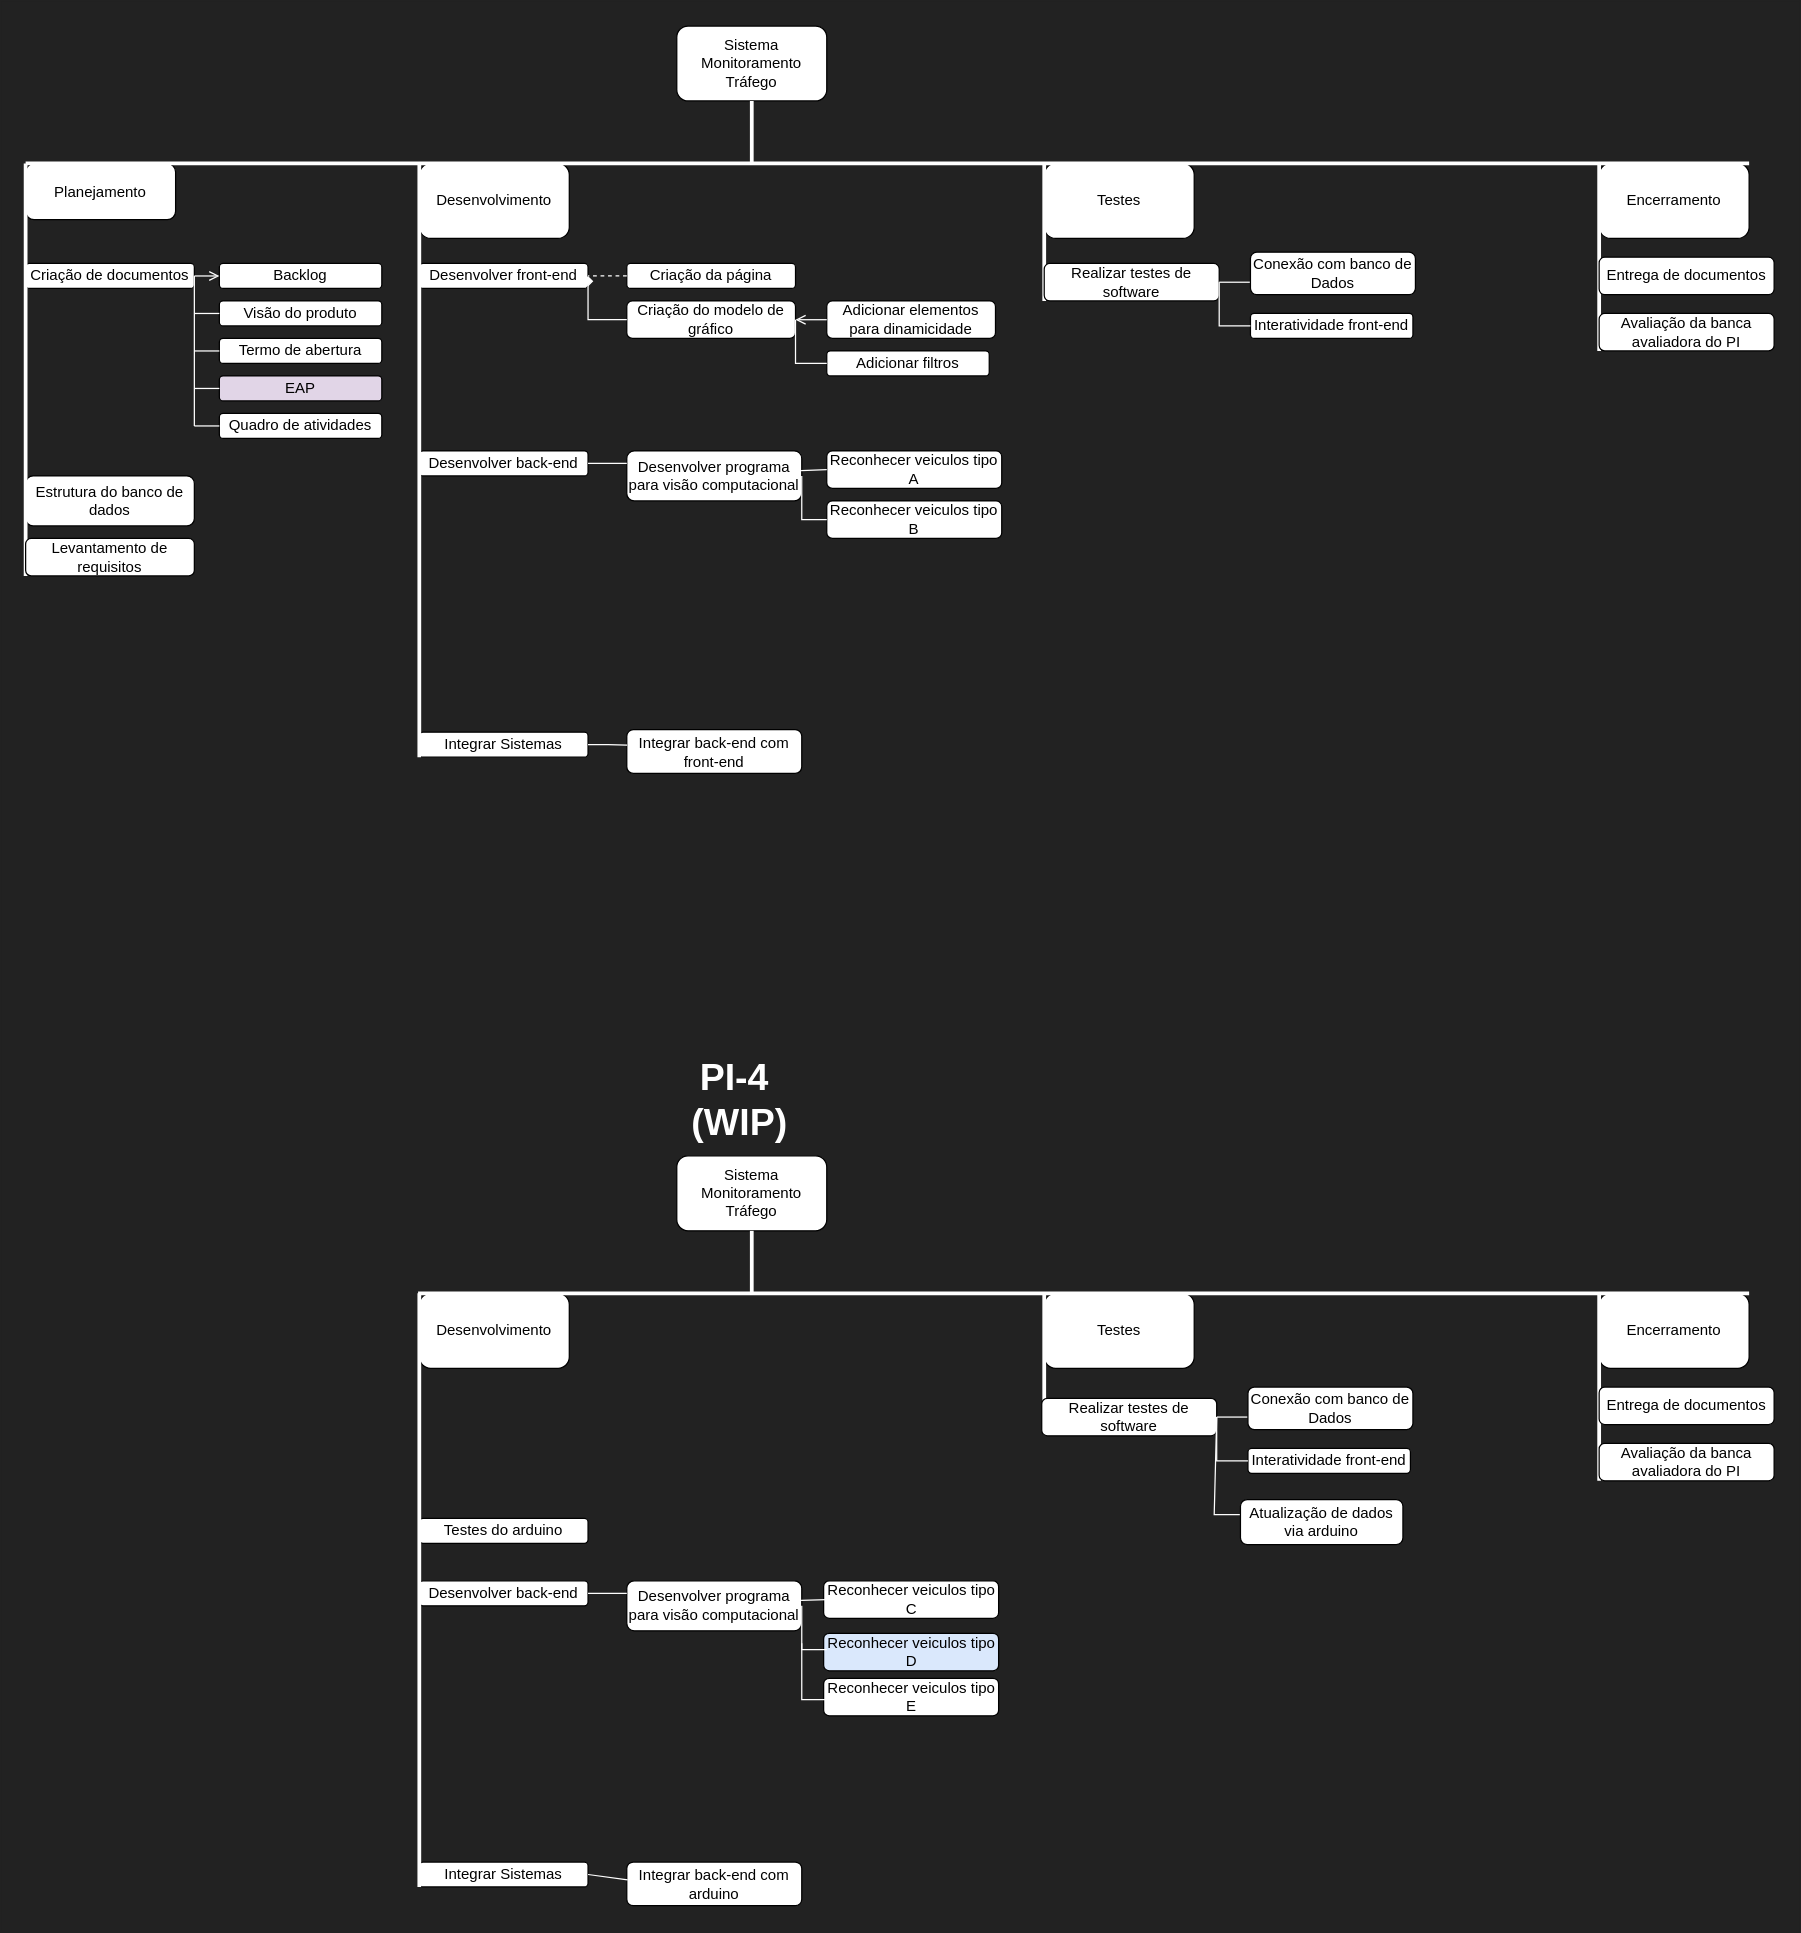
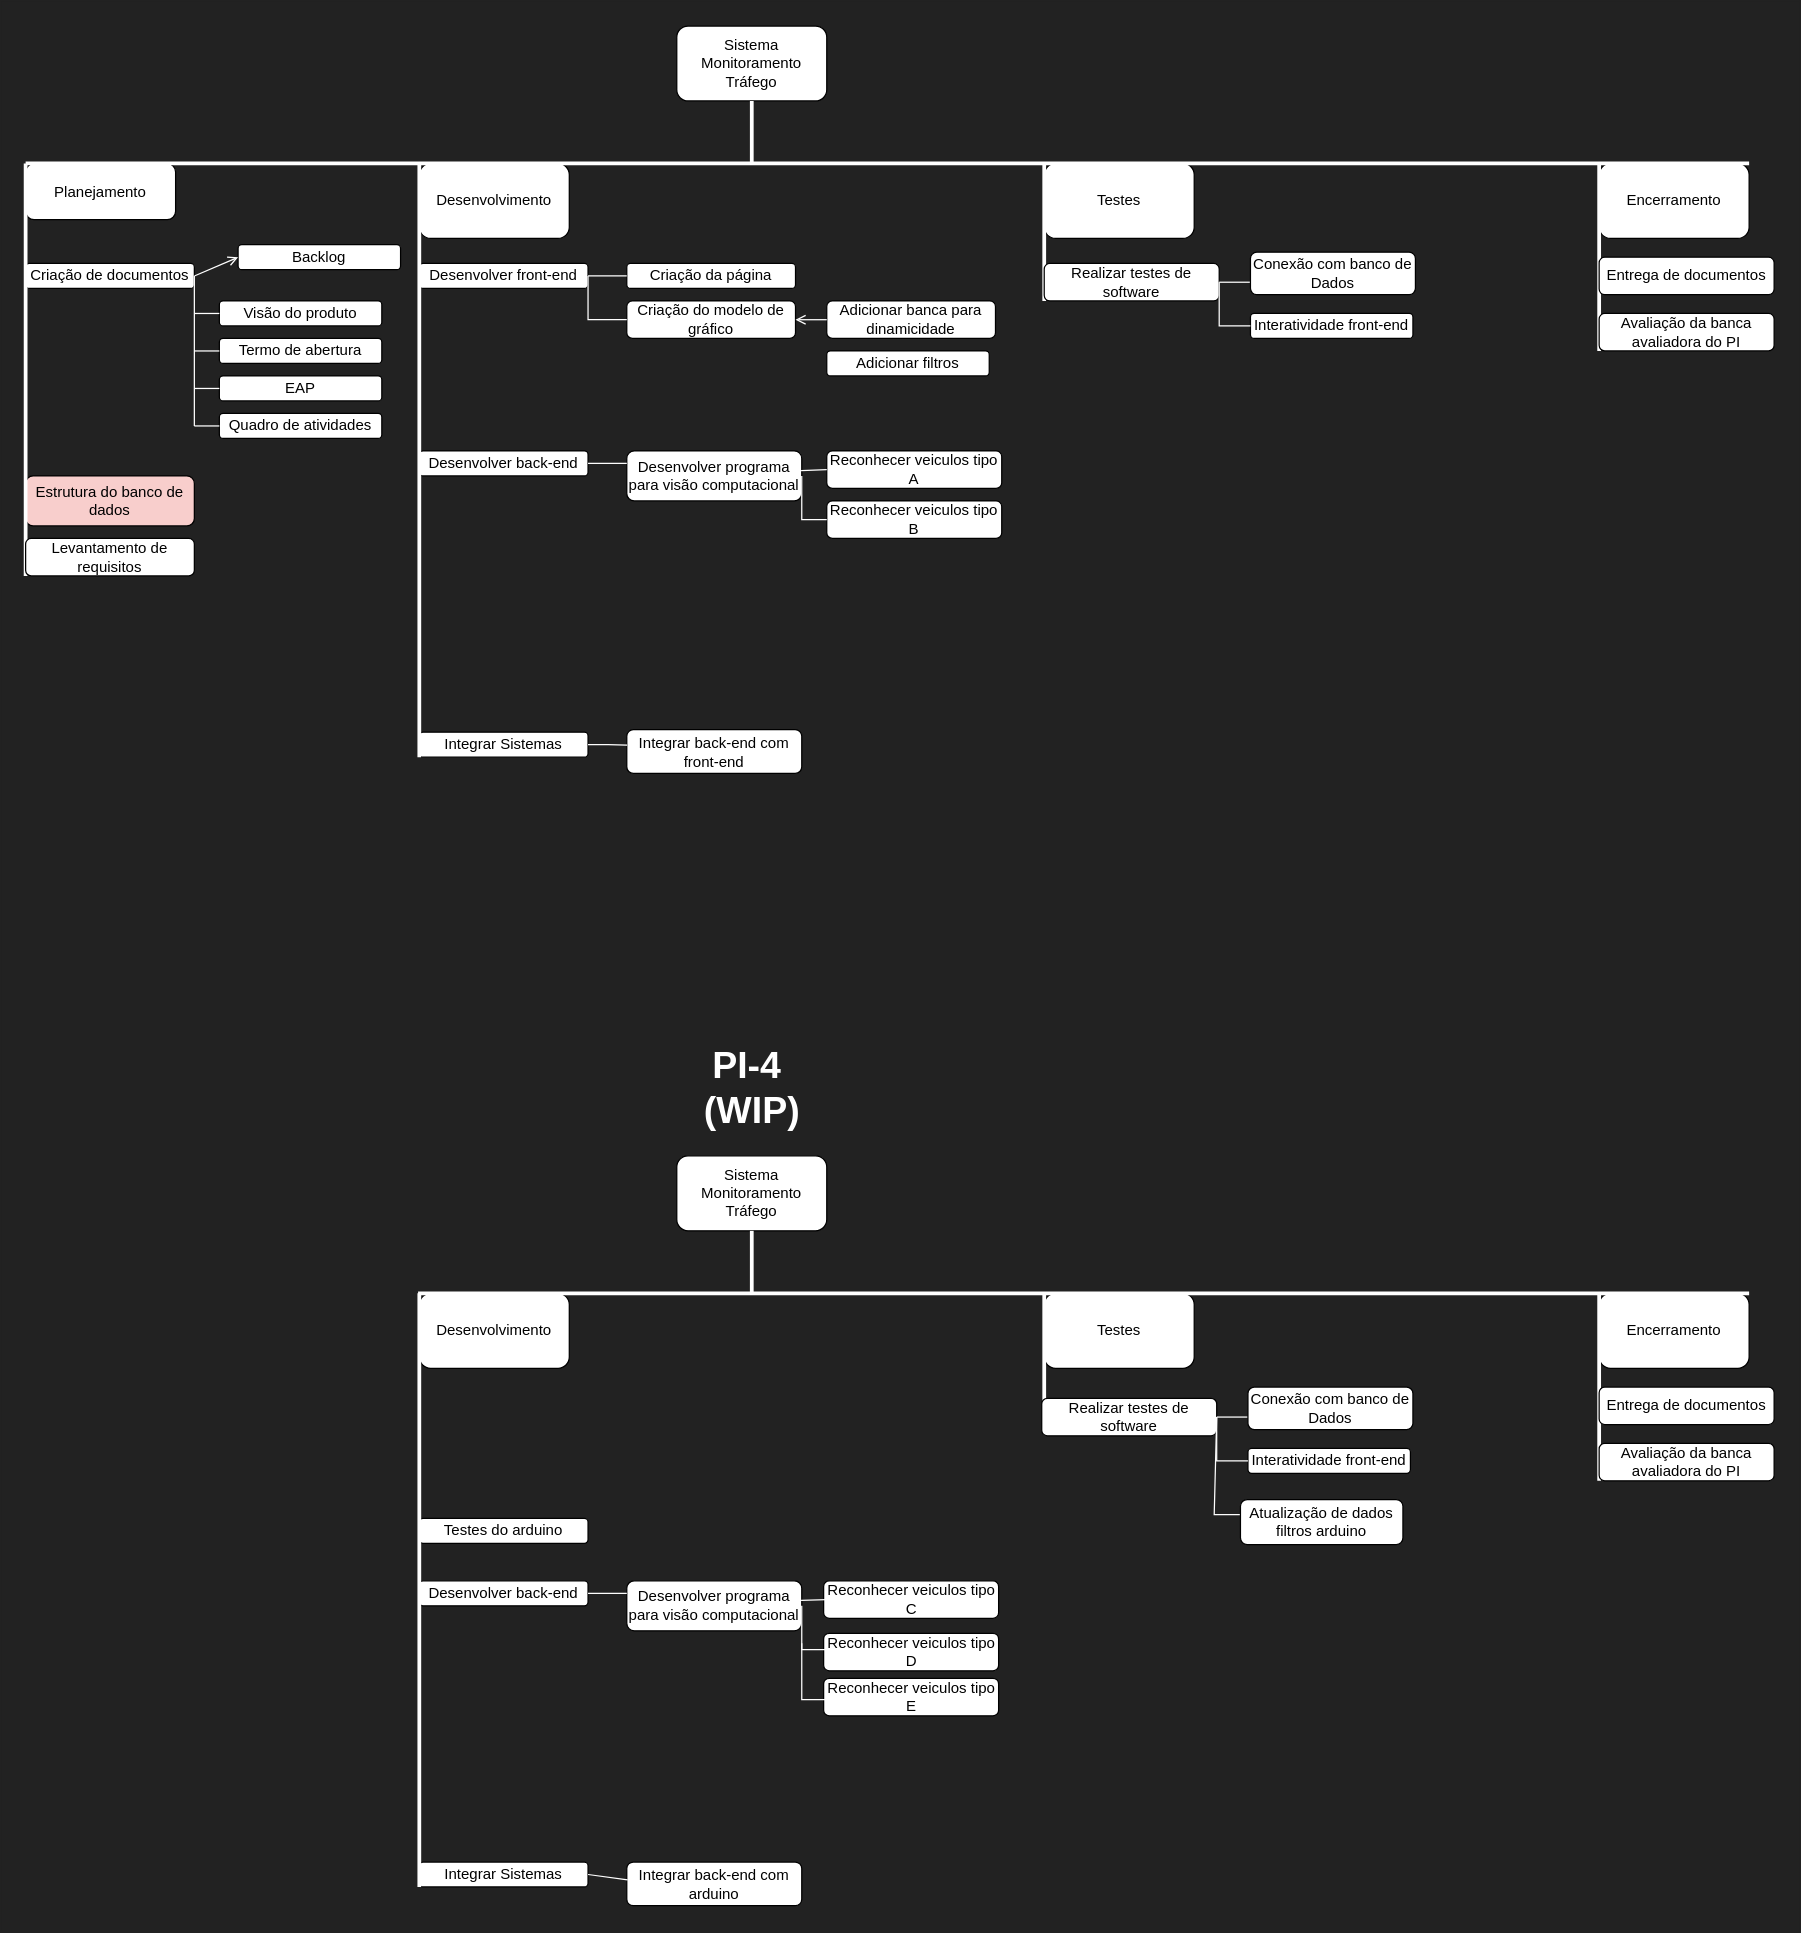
(301, 276) -> (319, 257)
(608, 276) -> (608, 276)
(588, 286) -> (588, 282)
(911, 319) -> (911, 319)
(796, 357) -> none
(301, 388) -> (301, 388)
(110, 501) -> (110, 501)
(739, 1099) -> (752, 1086)
(1322, 1522) -> (1322, 1522)
(911, 1652) -> (911, 1652)
